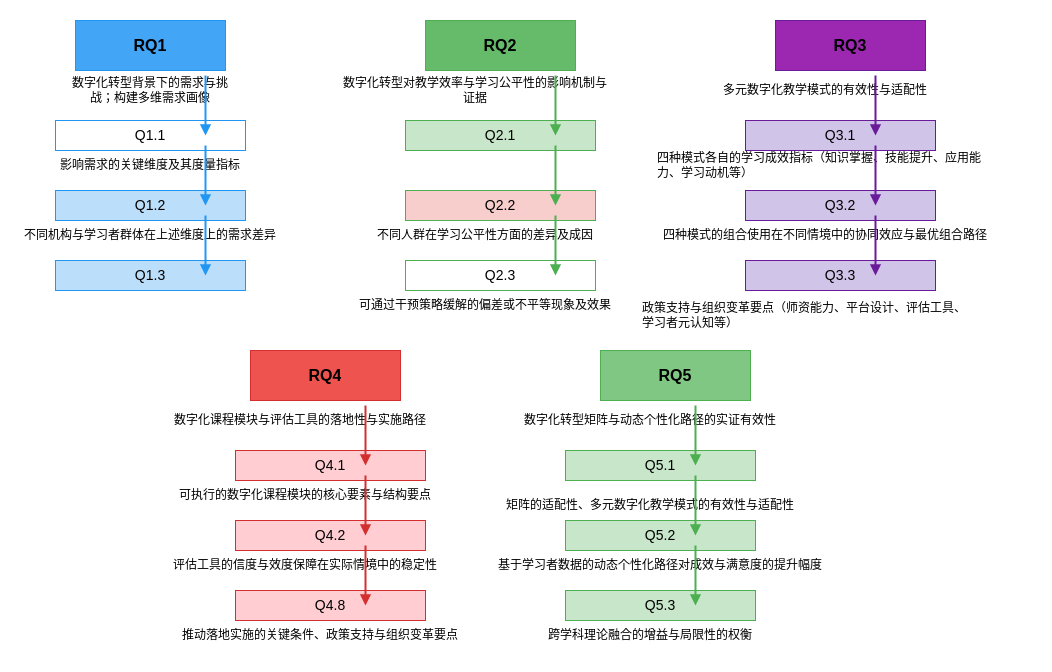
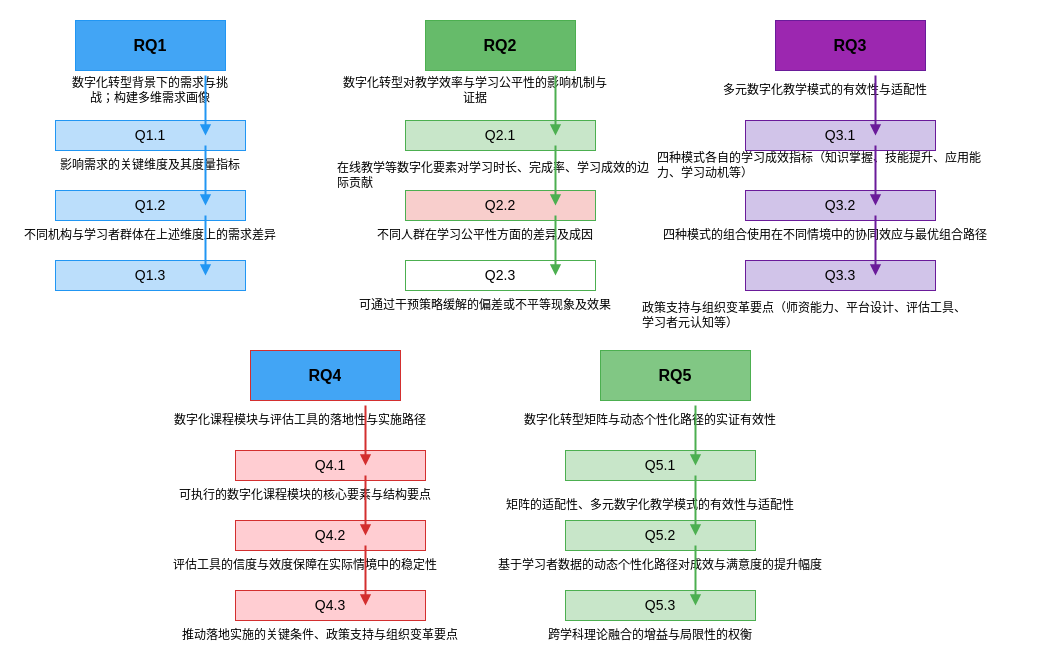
(151, 136) -> (151, 136)
none -> (496, 176)
(326, 376) -> (326, 376)
(331, 606) -> (331, 606)
